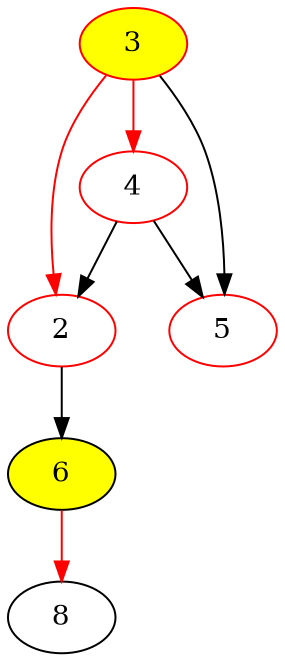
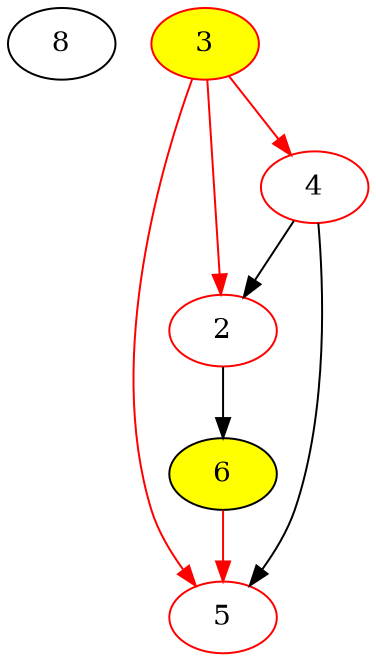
(211, 169) -> (136, 325)
(62, 536) -> (223, 536)
